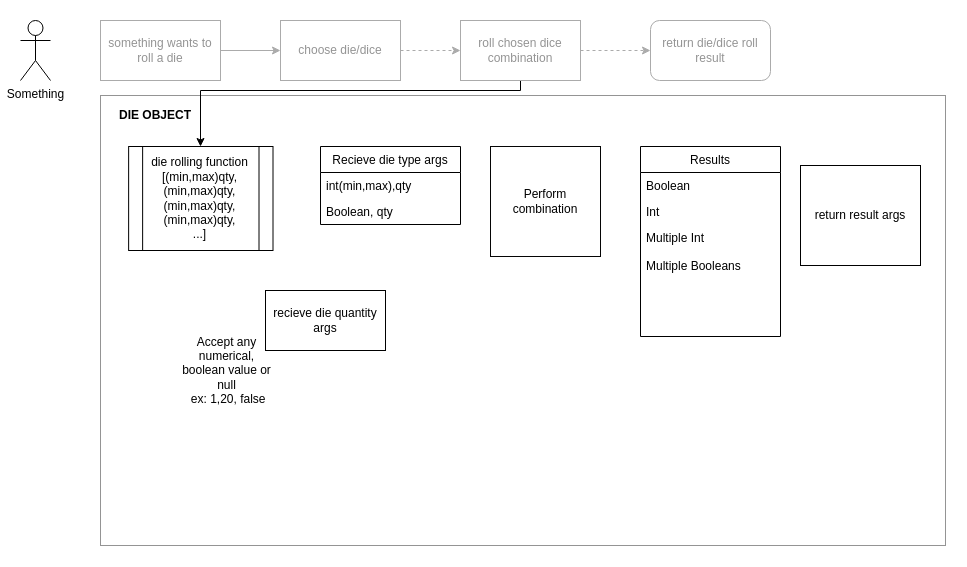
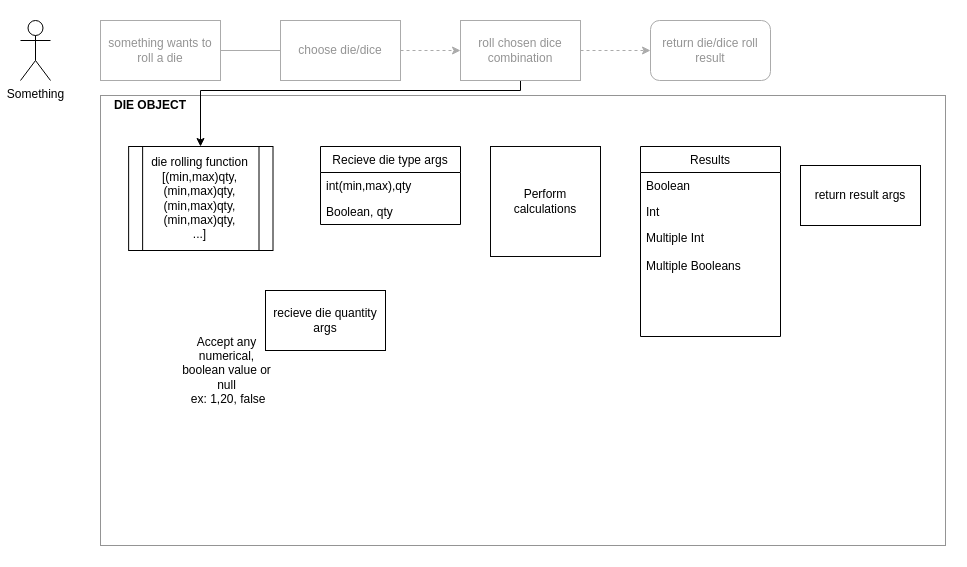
(272, 51) -> (275, 51)
(156, 116) -> (151, 106)
(546, 202) -> (546, 202)
(861, 216) -> (861, 196)
